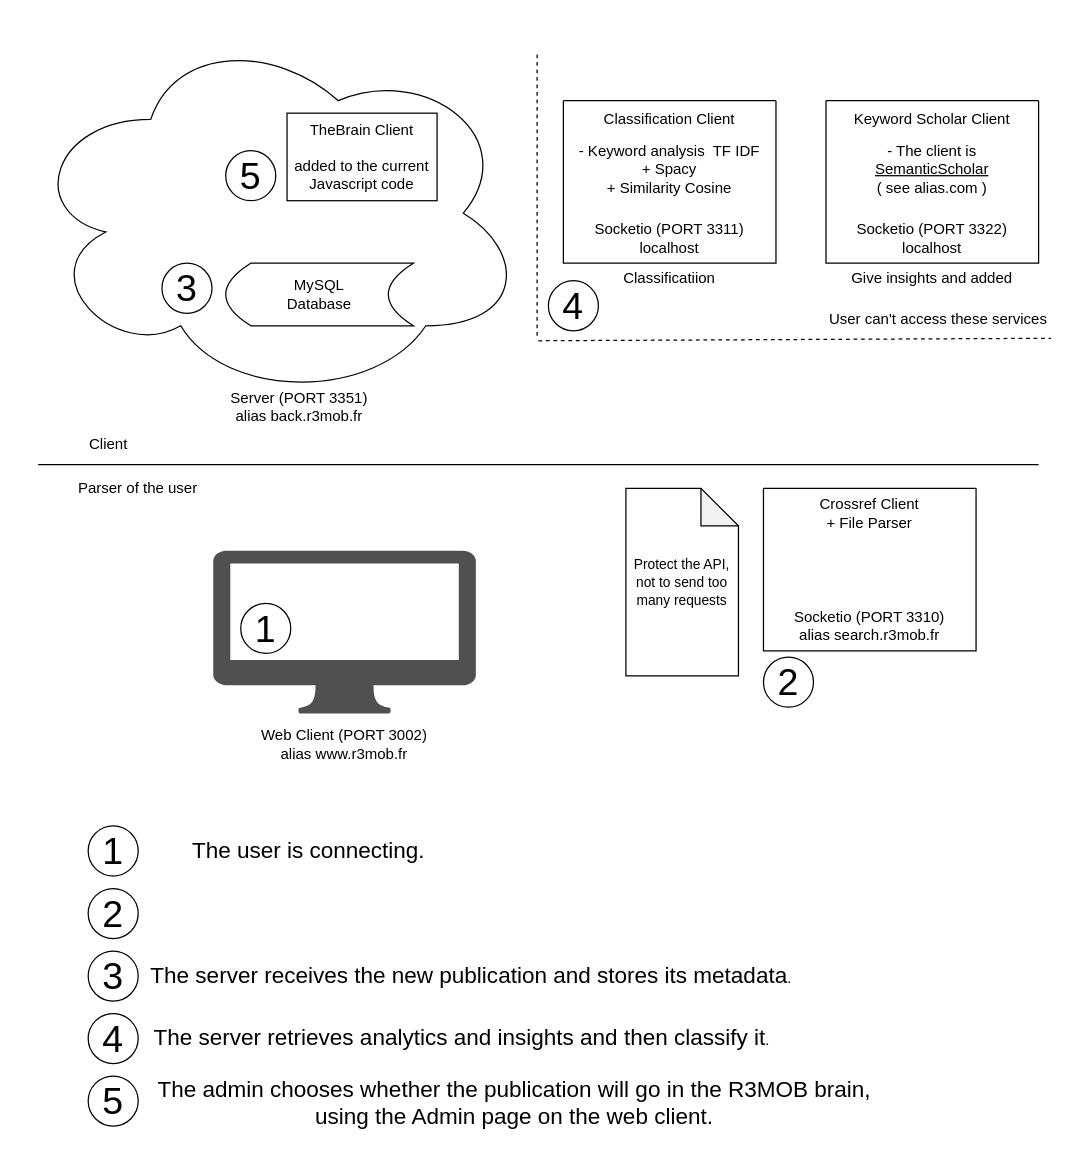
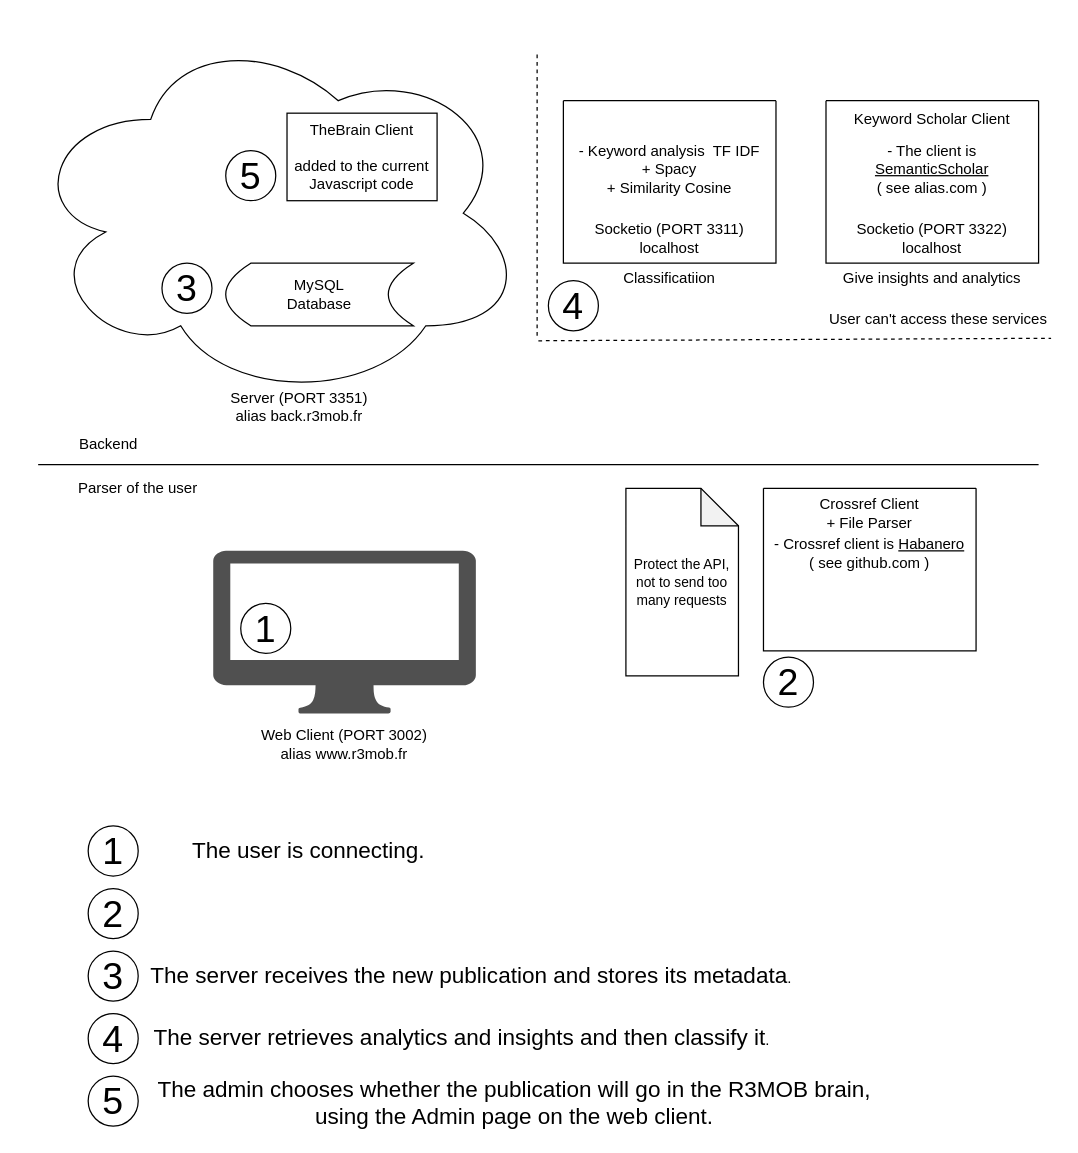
(669, 119) -> none
(932, 278) -> (932, 278)
(109, 444) -> (109, 444)
none -> (869, 553)
(869, 626) -> none
